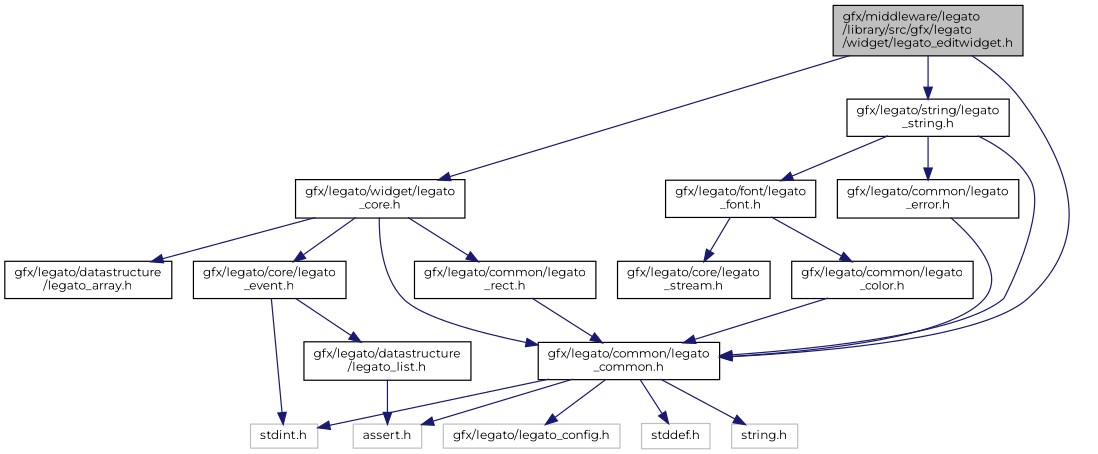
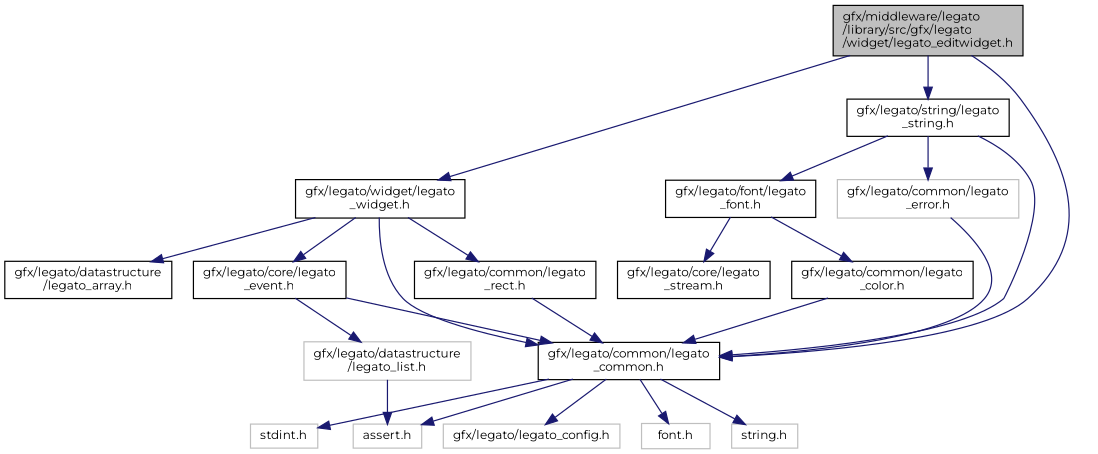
(380, 199) -> (380, 199)
(928, 199) -> (928, 199)
(277, 355) -> (404, 311)
(387, 361) -> (387, 361)
(676, 436) -> (676, 436)
